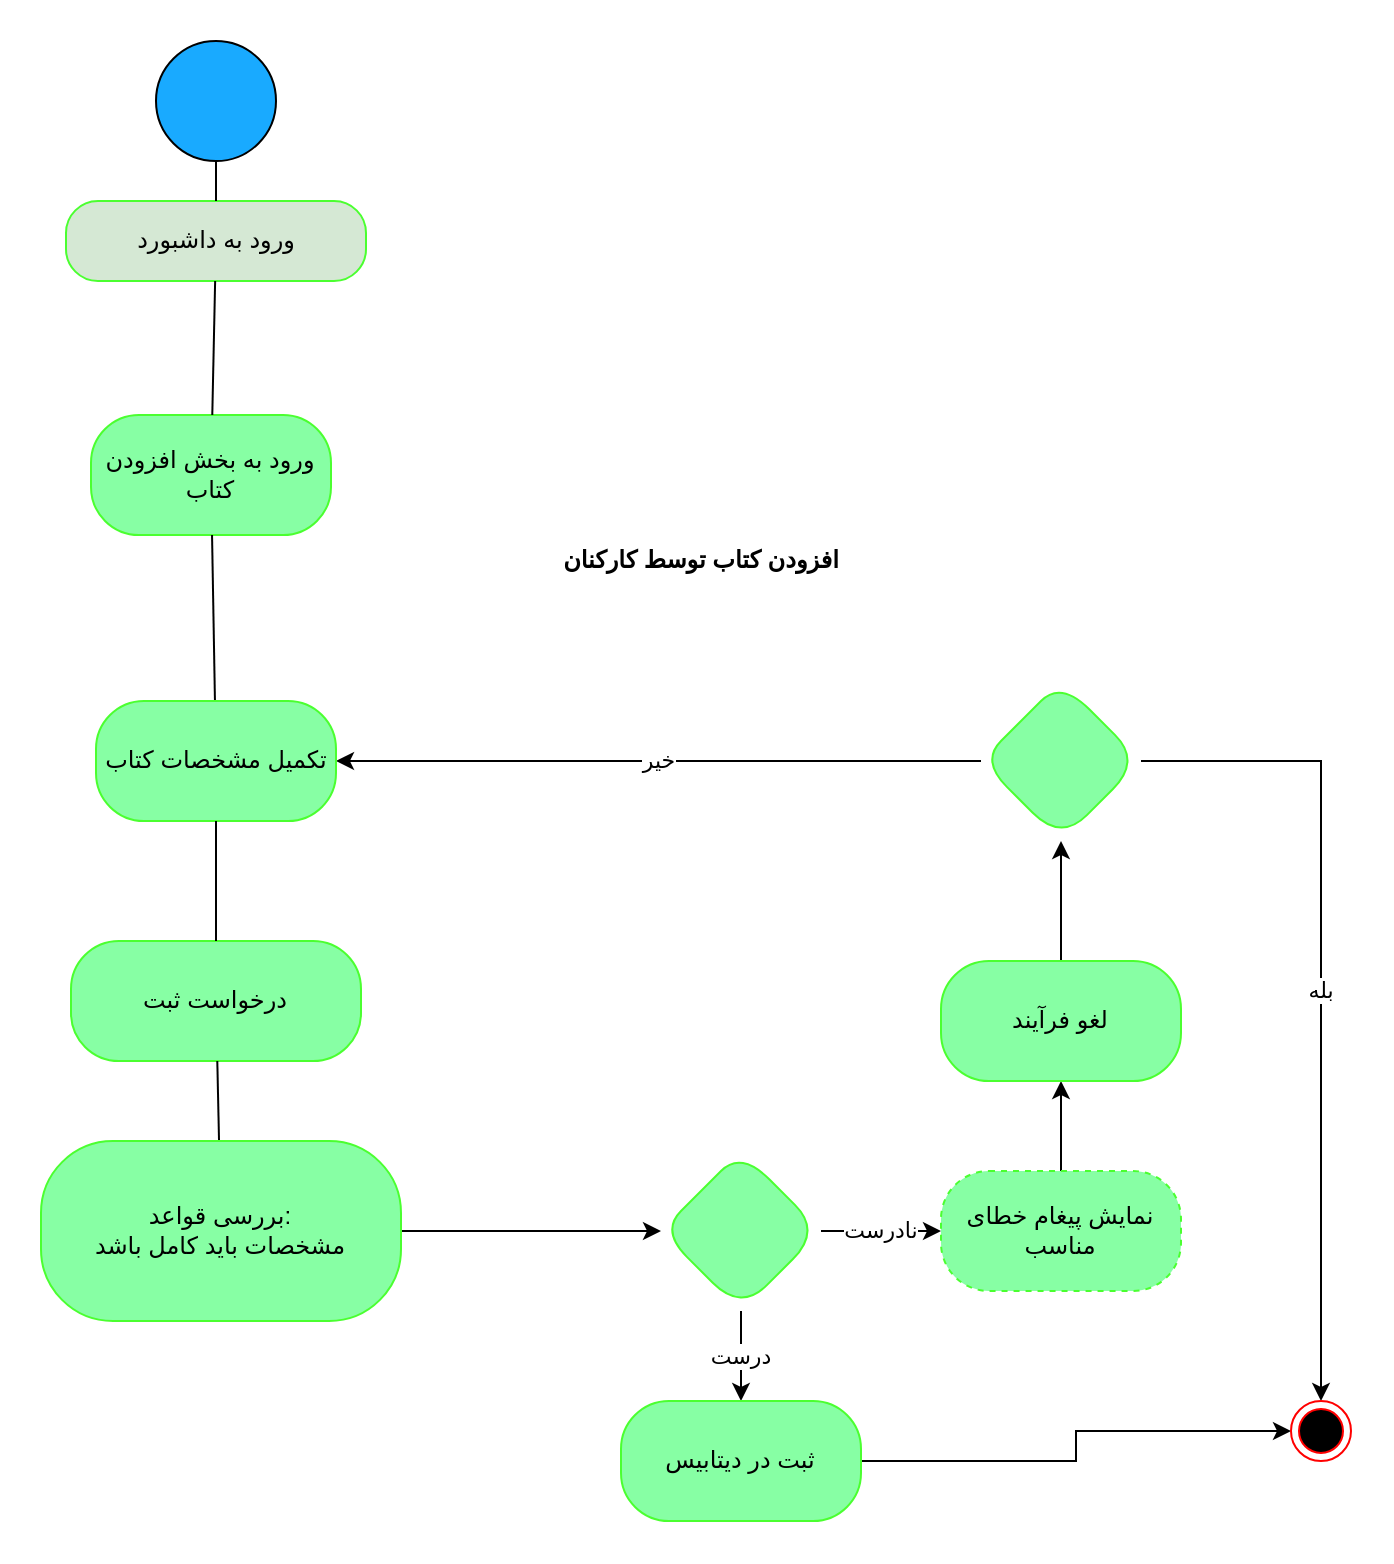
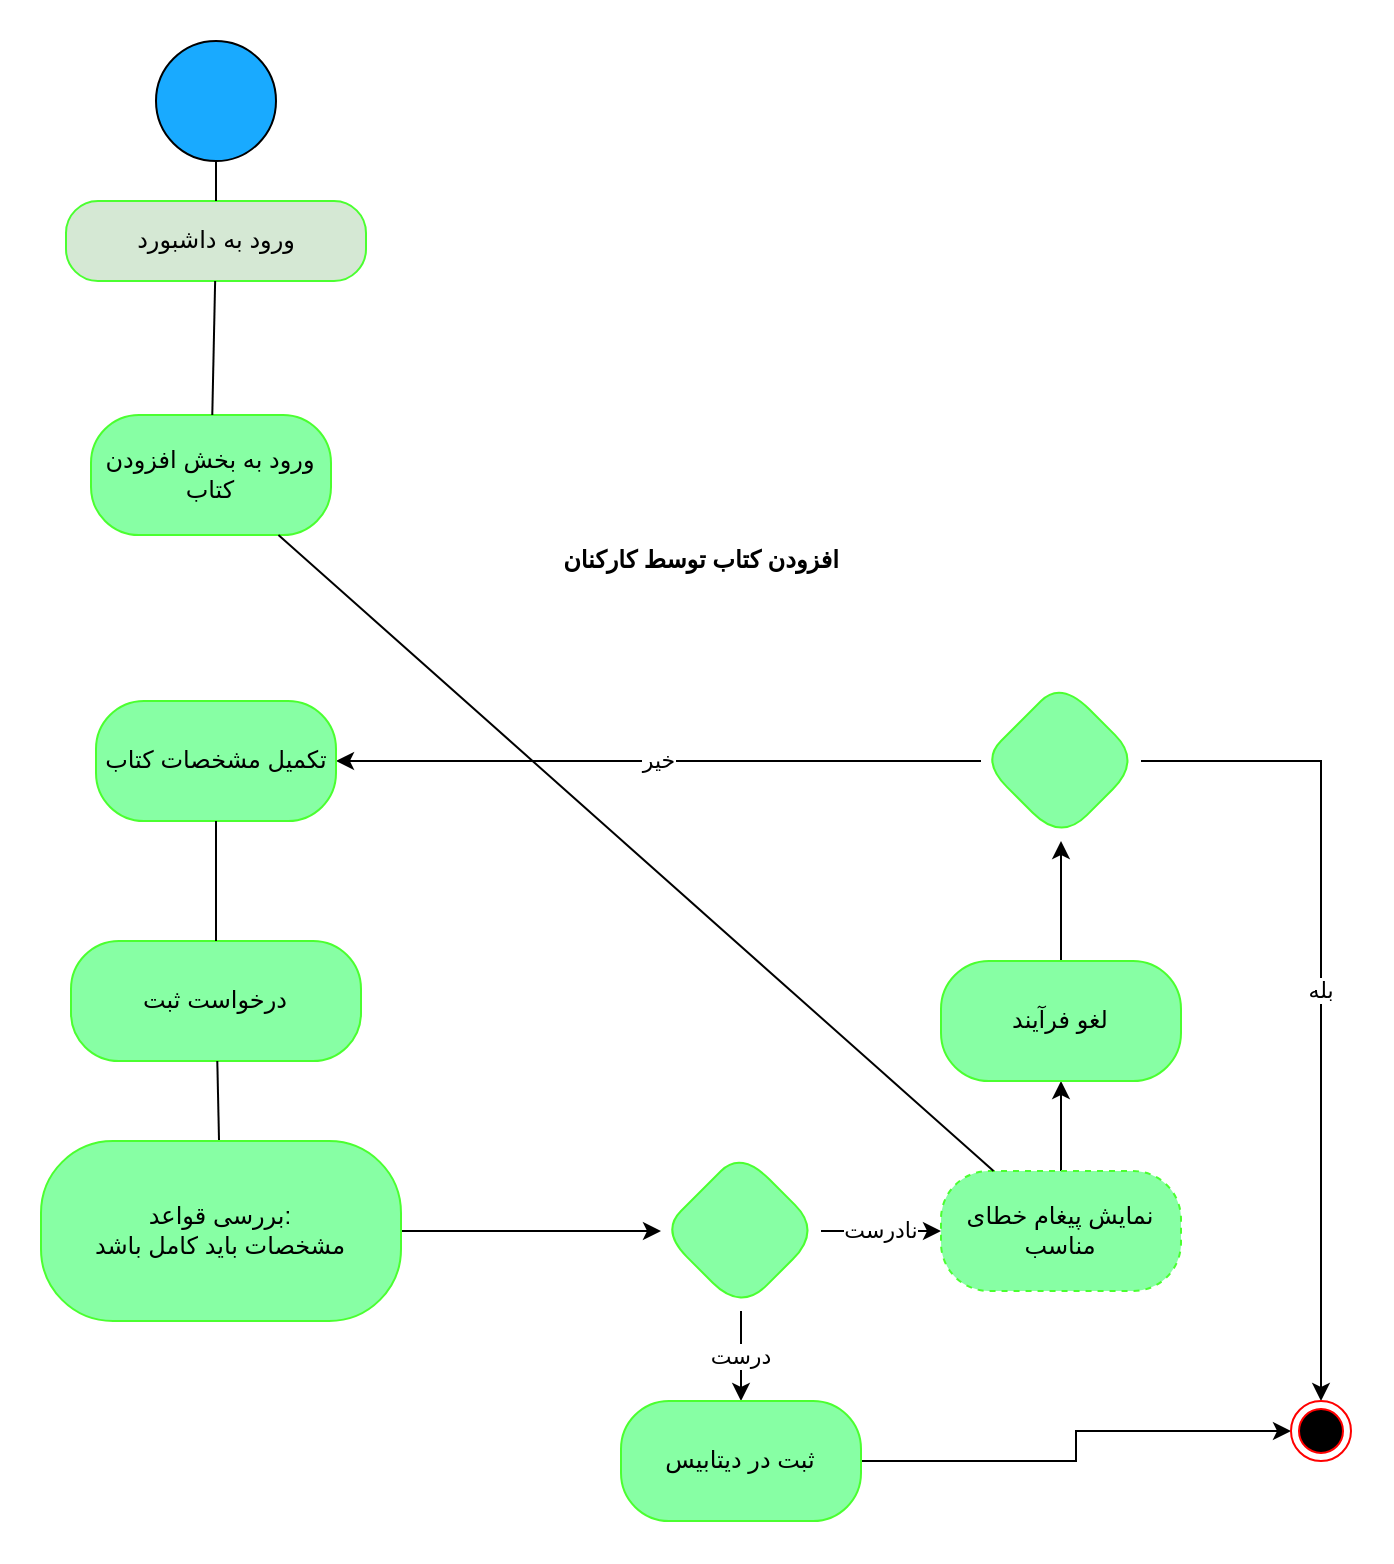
(214, 618) -> (765, 967)
